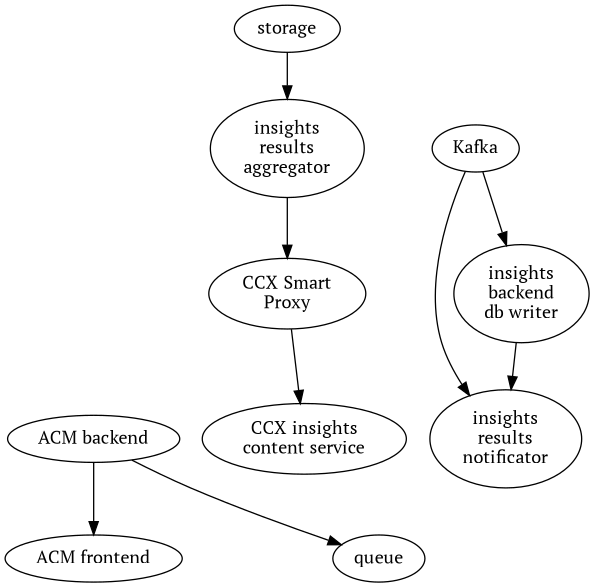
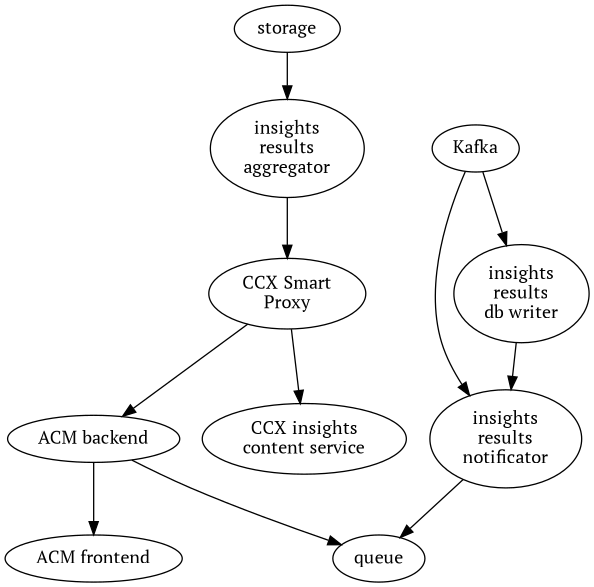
(521, 294) -> (521, 294)
none -> (190, 366)
none -> (437, 504)
